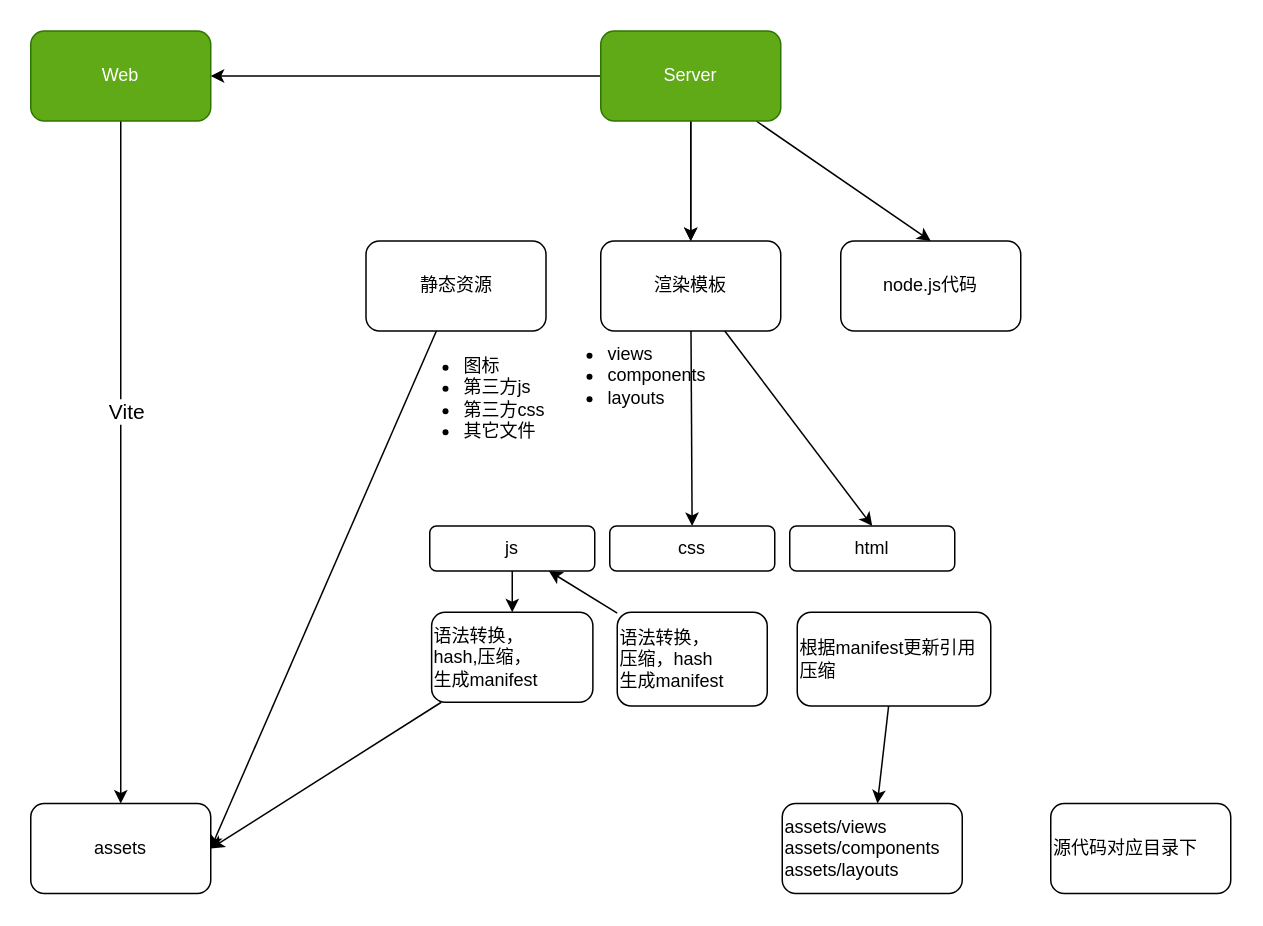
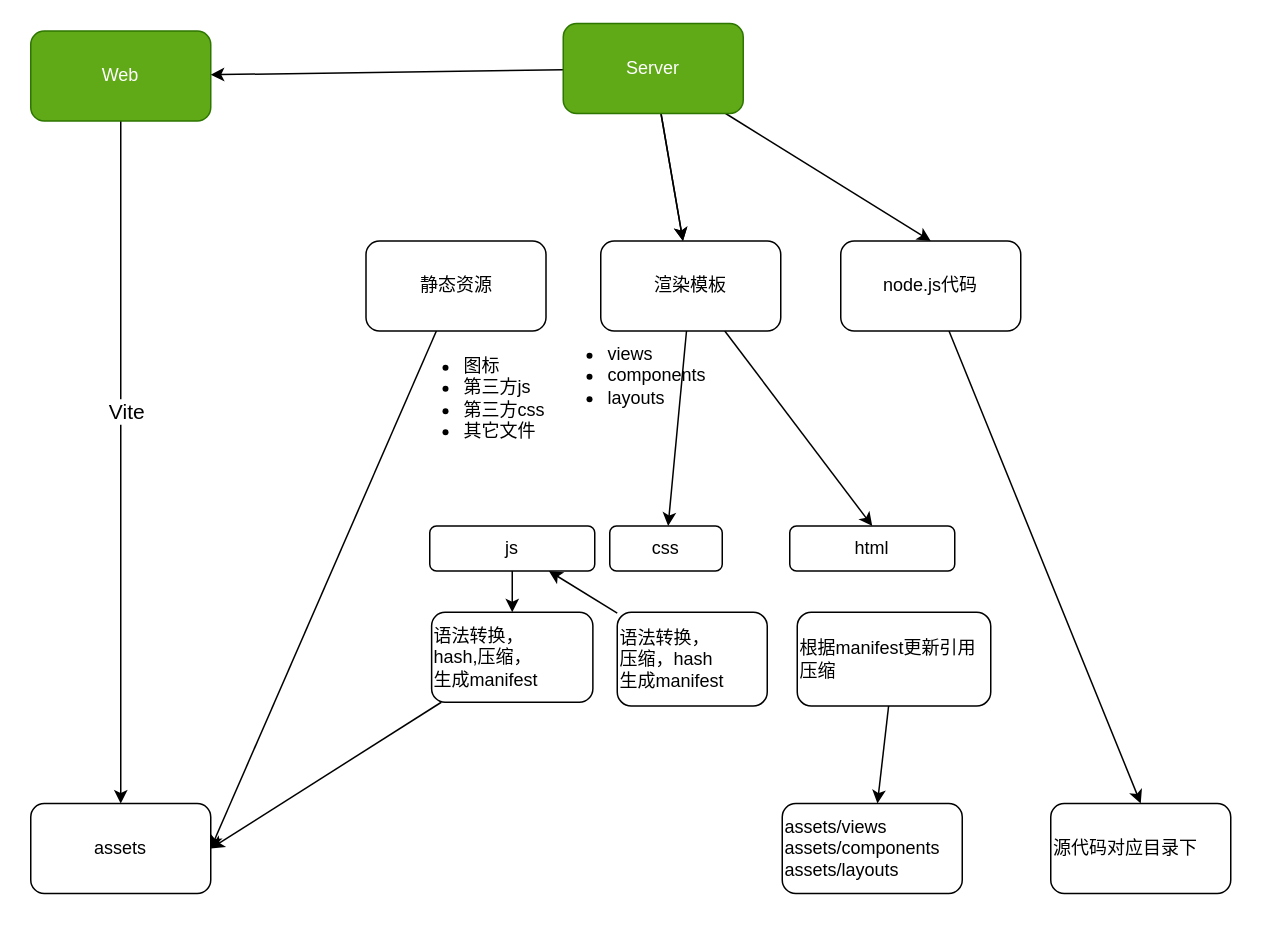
(691, 76) -> (653, 68)
(692, 548) -> (666, 548)
none -> (1043, 563)
